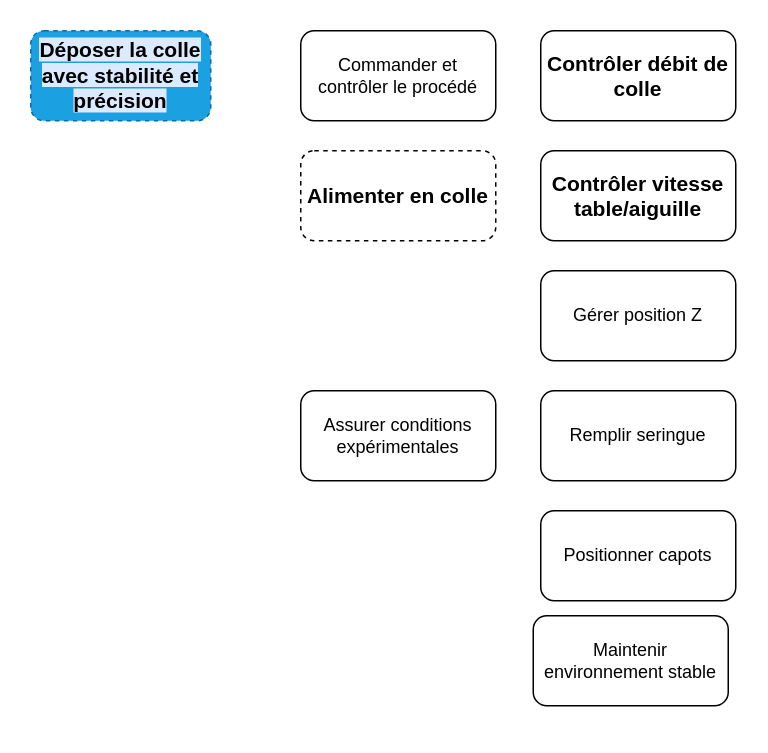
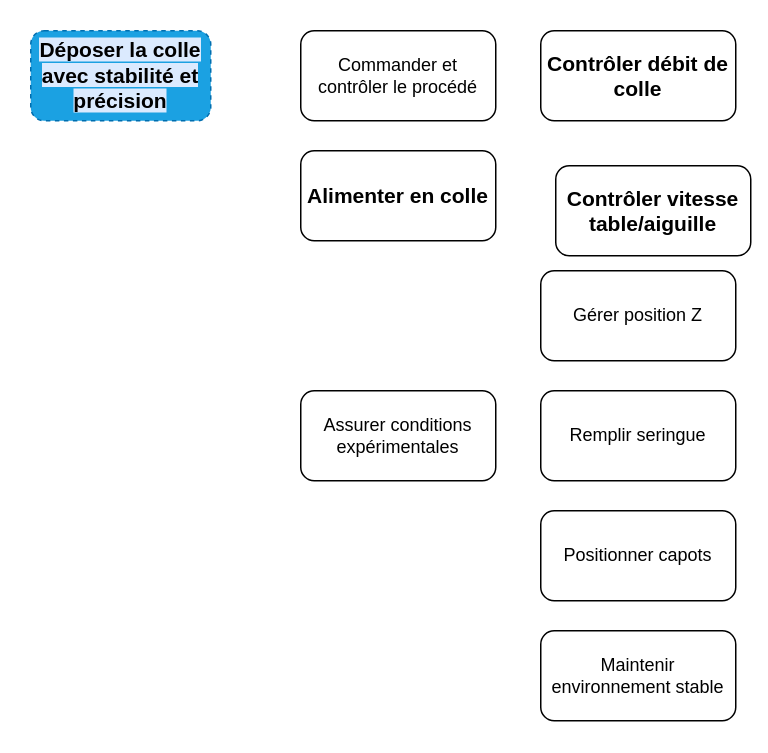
(398, 196) -> (398, 196)
(638, 196) -> (653, 211)
(631, 661) -> (638, 676)
